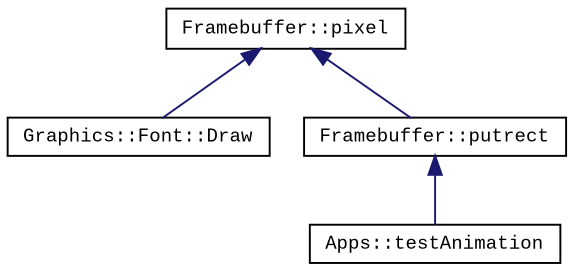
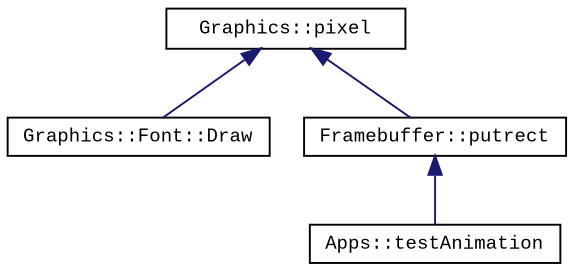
(286, 29) -> (286, 29)
